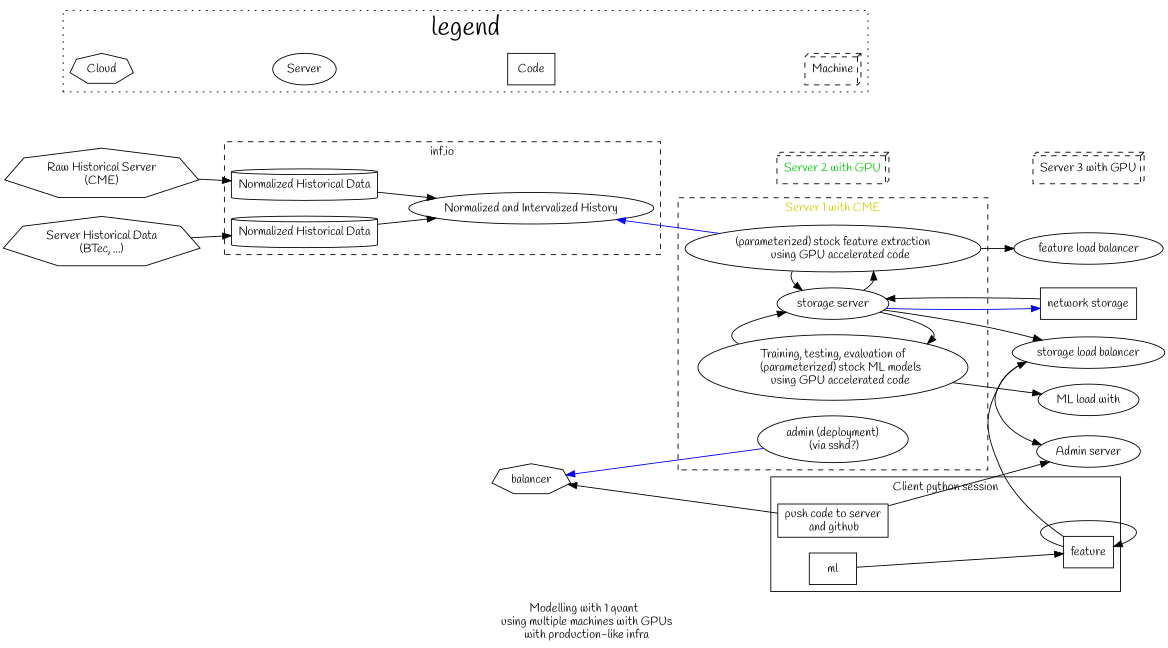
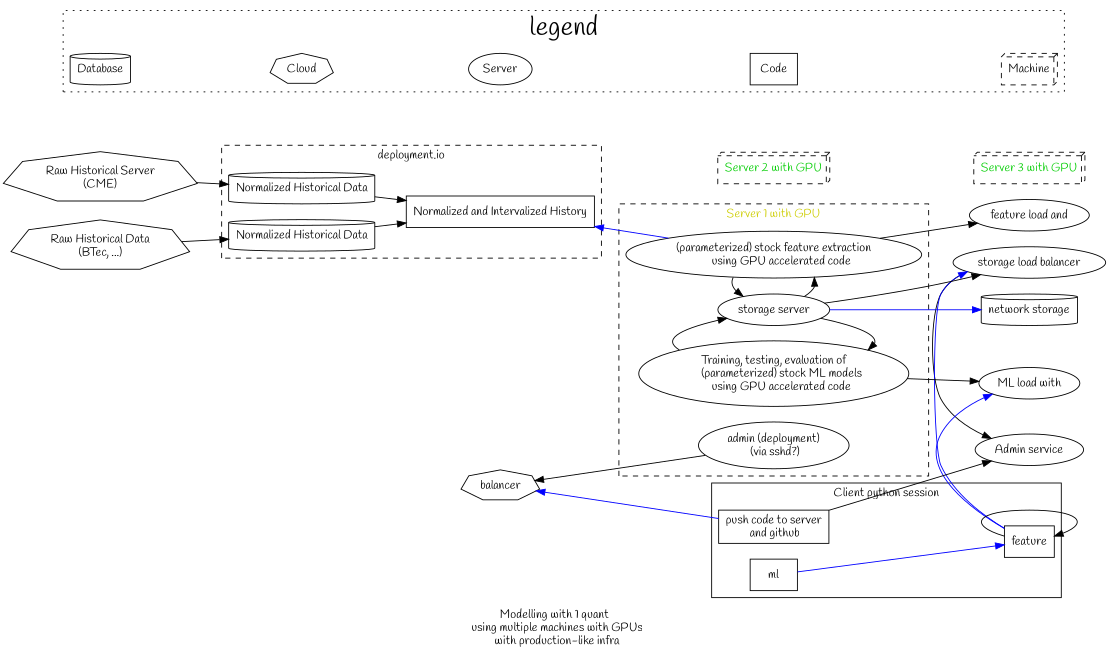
none -> (100, 69)
(442, 152) -> (412, 155)
(1088, 168) -> (1029, 168)
(531, 208) -> (500, 212)
(833, 208) -> (774, 214)
(102, 242) -> (100, 246)
(1088, 248) -> (1029, 215)
(968, 298) -> none
(1088, 304) -> (1029, 310)
none -> (942, 432)
(1088, 452) -> (1029, 450)
(997, 459) -> (935, 412)
(669, 461) -> (624, 467)
(677, 499) -> (632, 505)
(956, 561) -> (897, 559)
